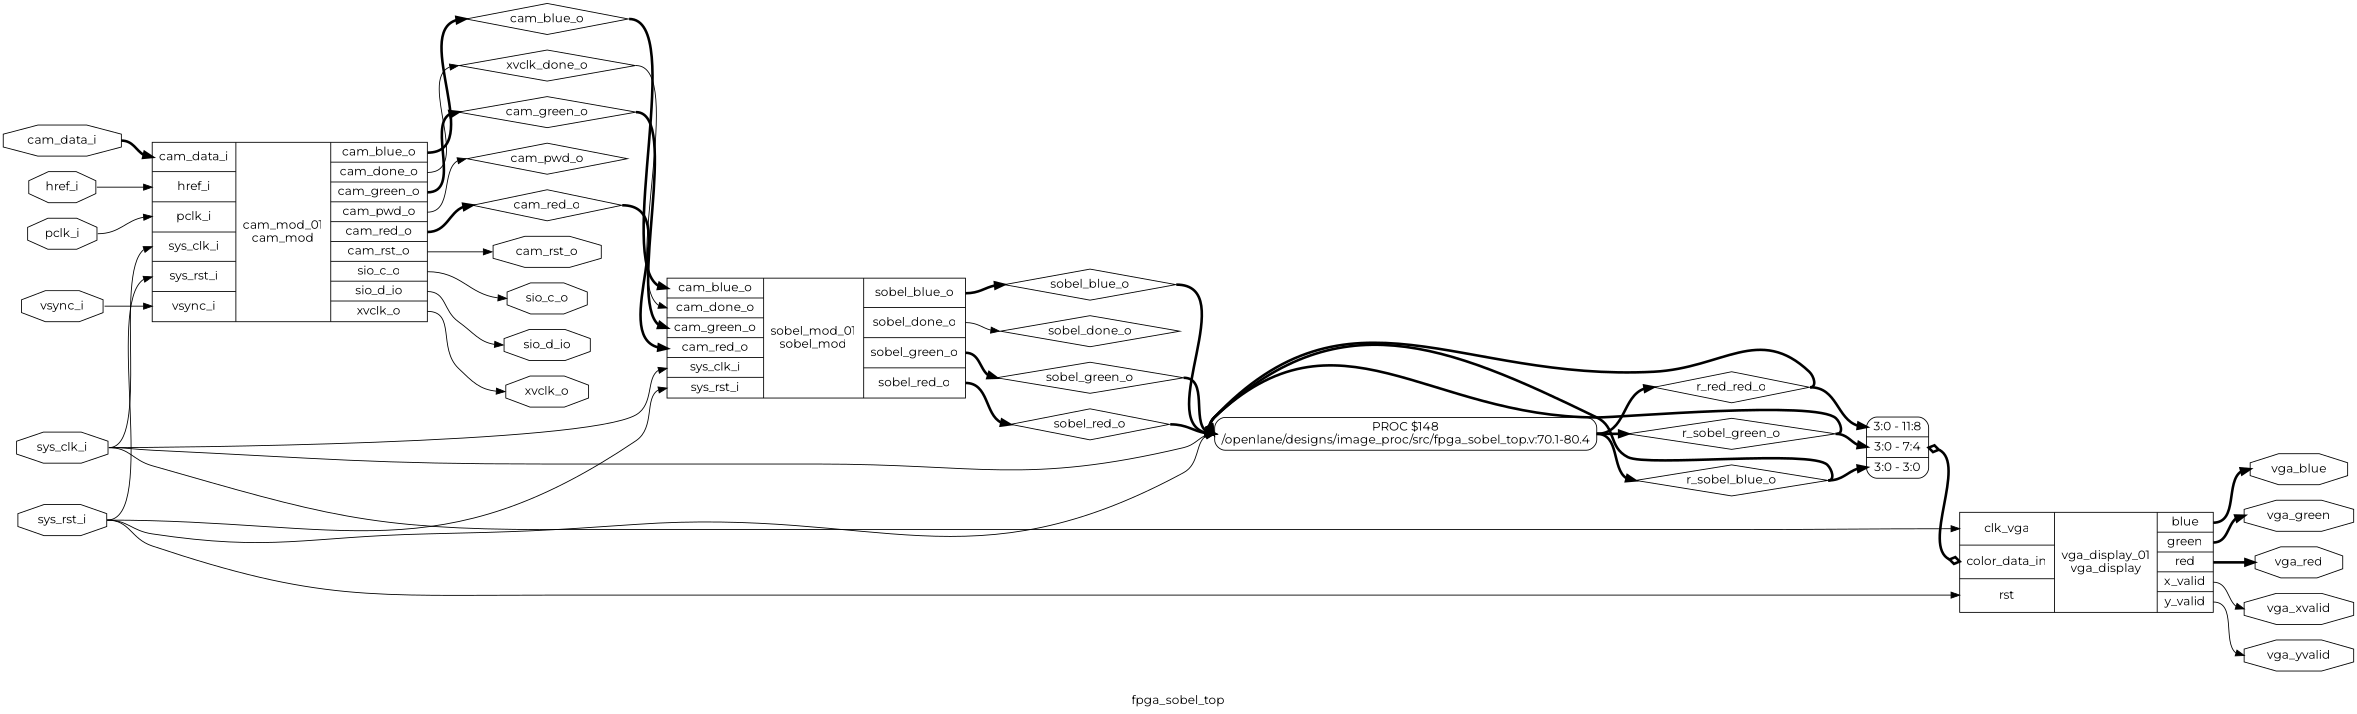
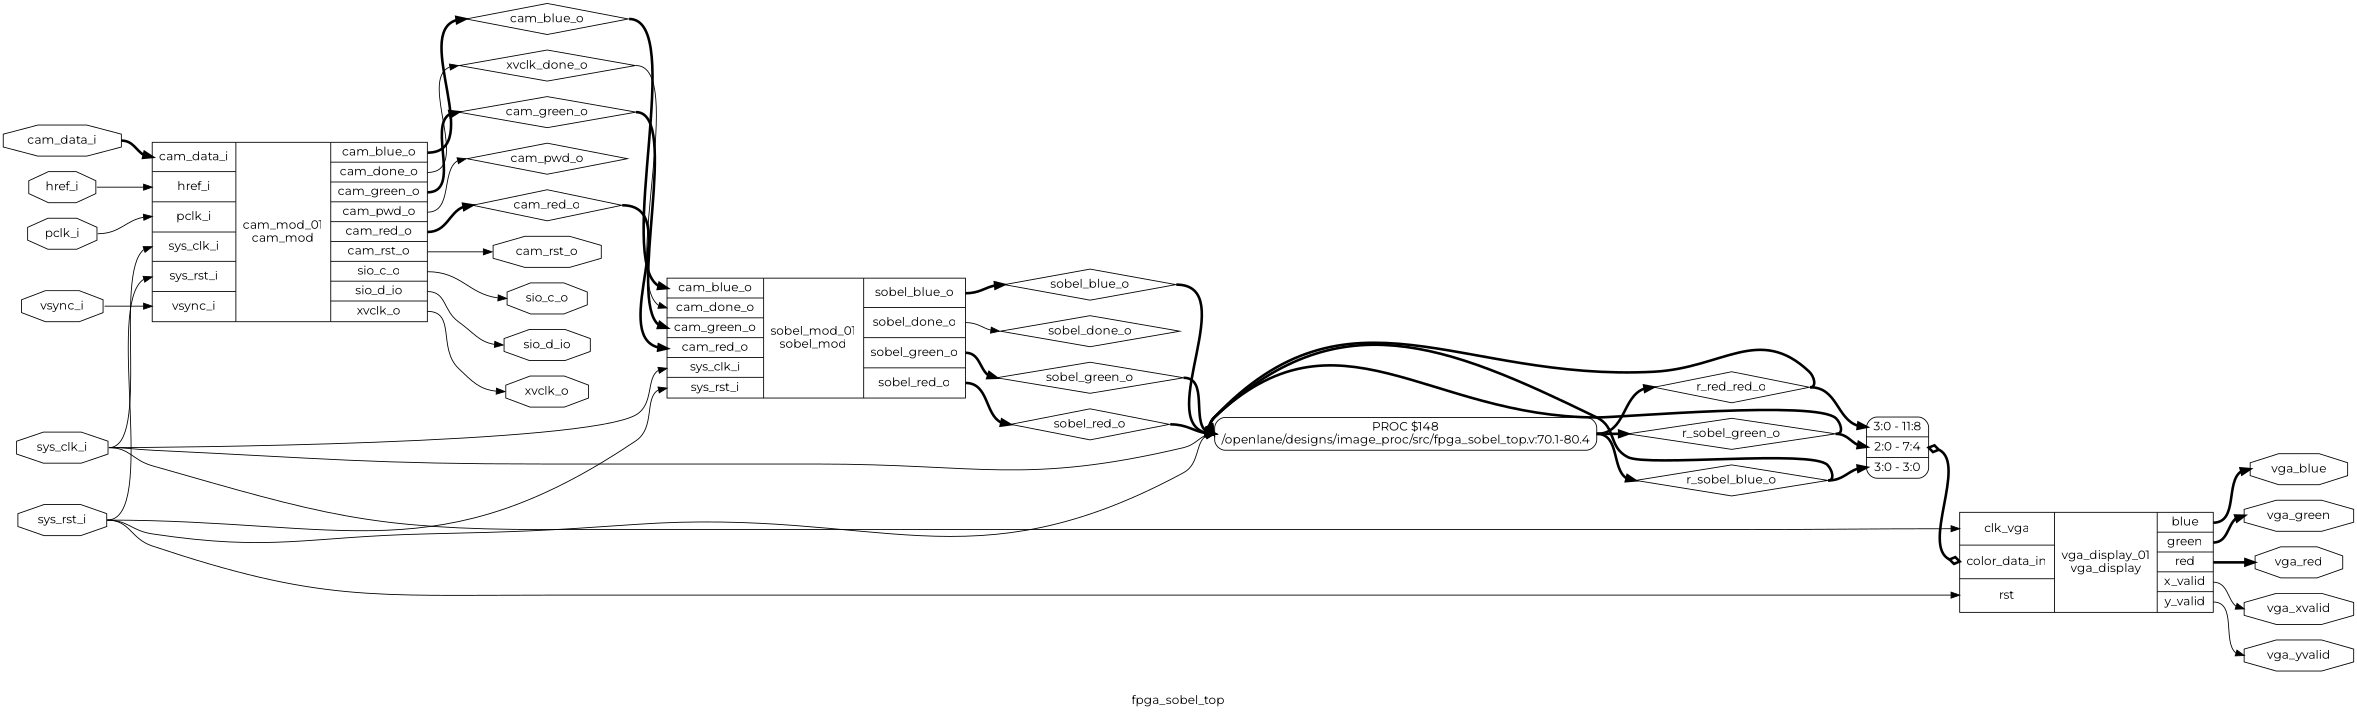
(1898, 447) -> (1898, 447)
